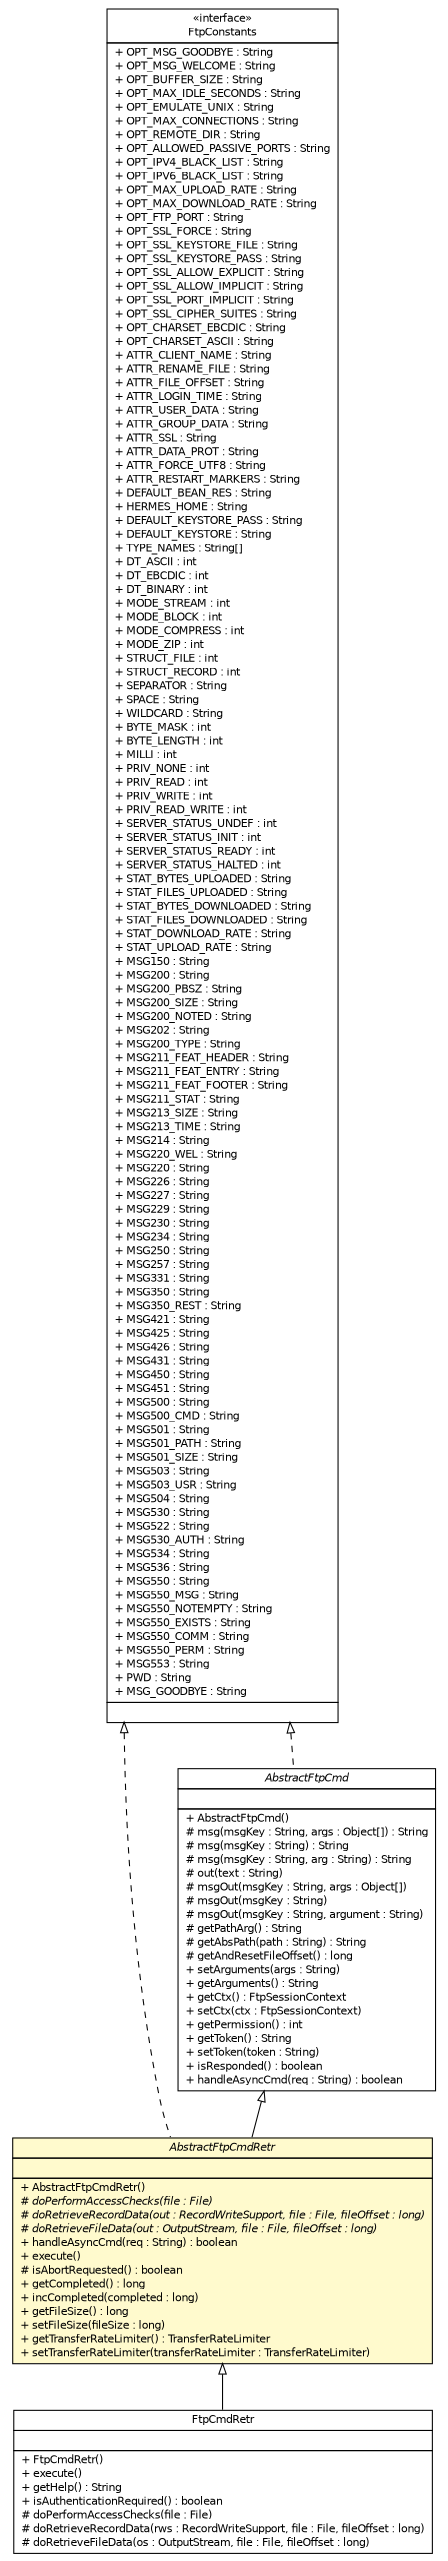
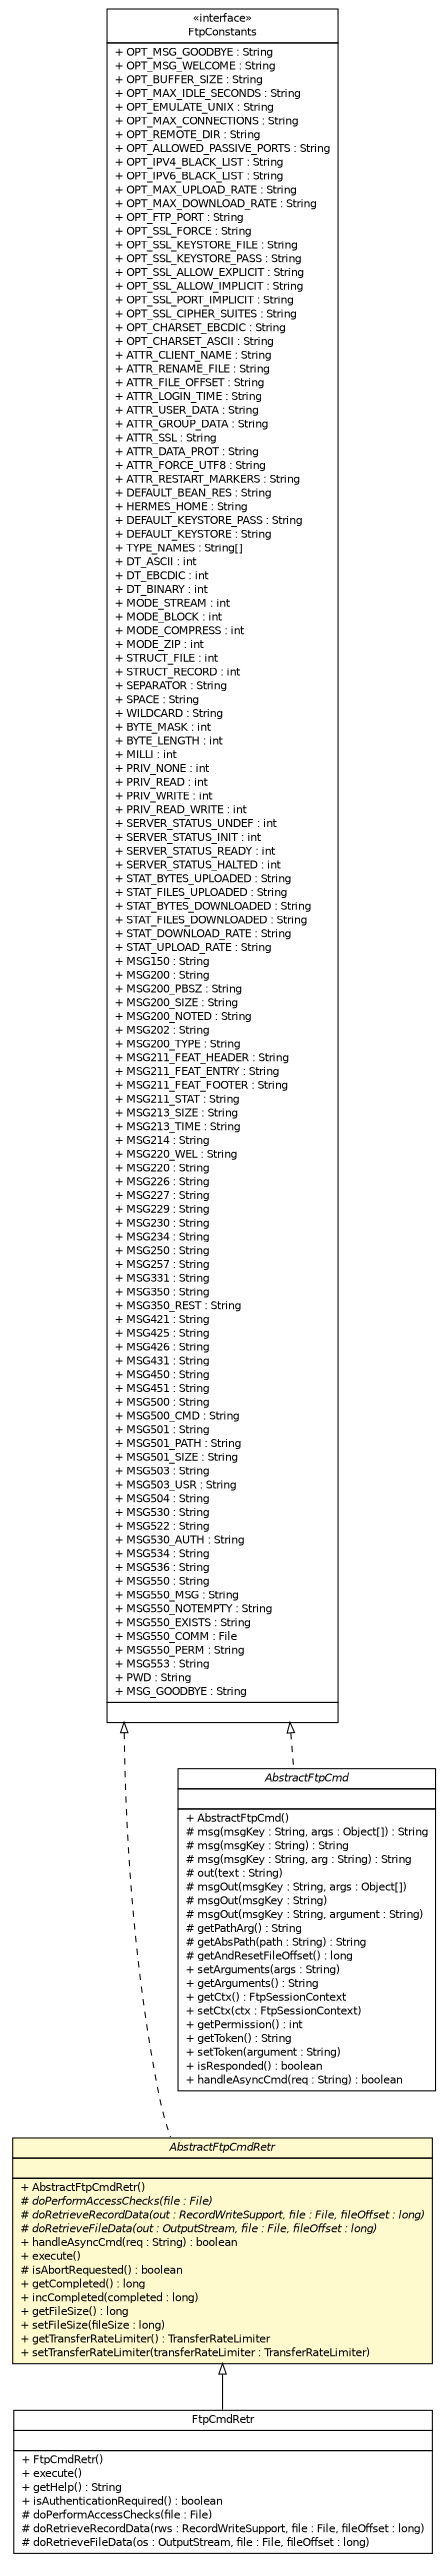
(182, 1637) -> (176, 1637)
(253, 2053) -> (263, 2053)
(257, 2119) -> none
